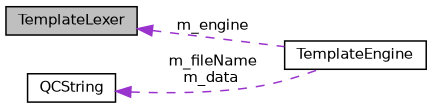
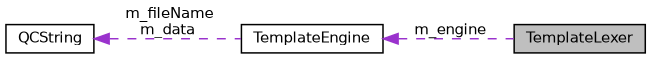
(218, 39) -> (456, 39)
